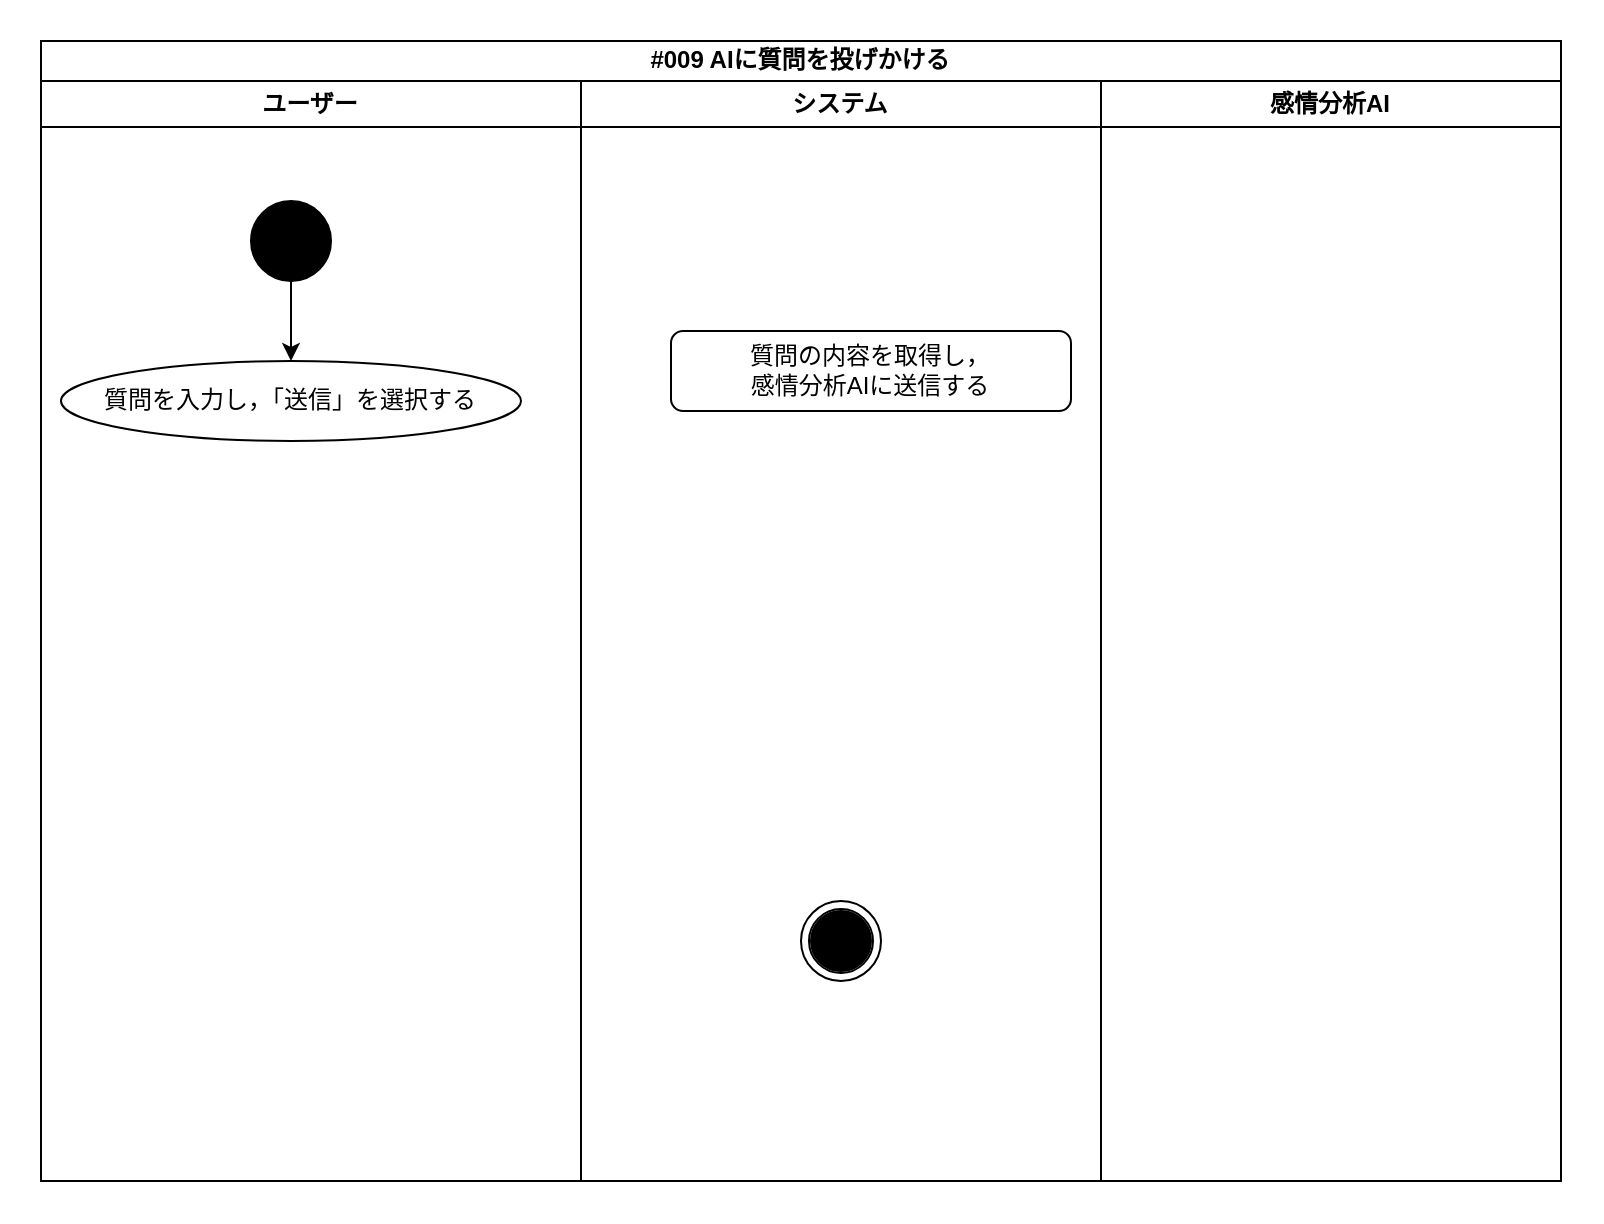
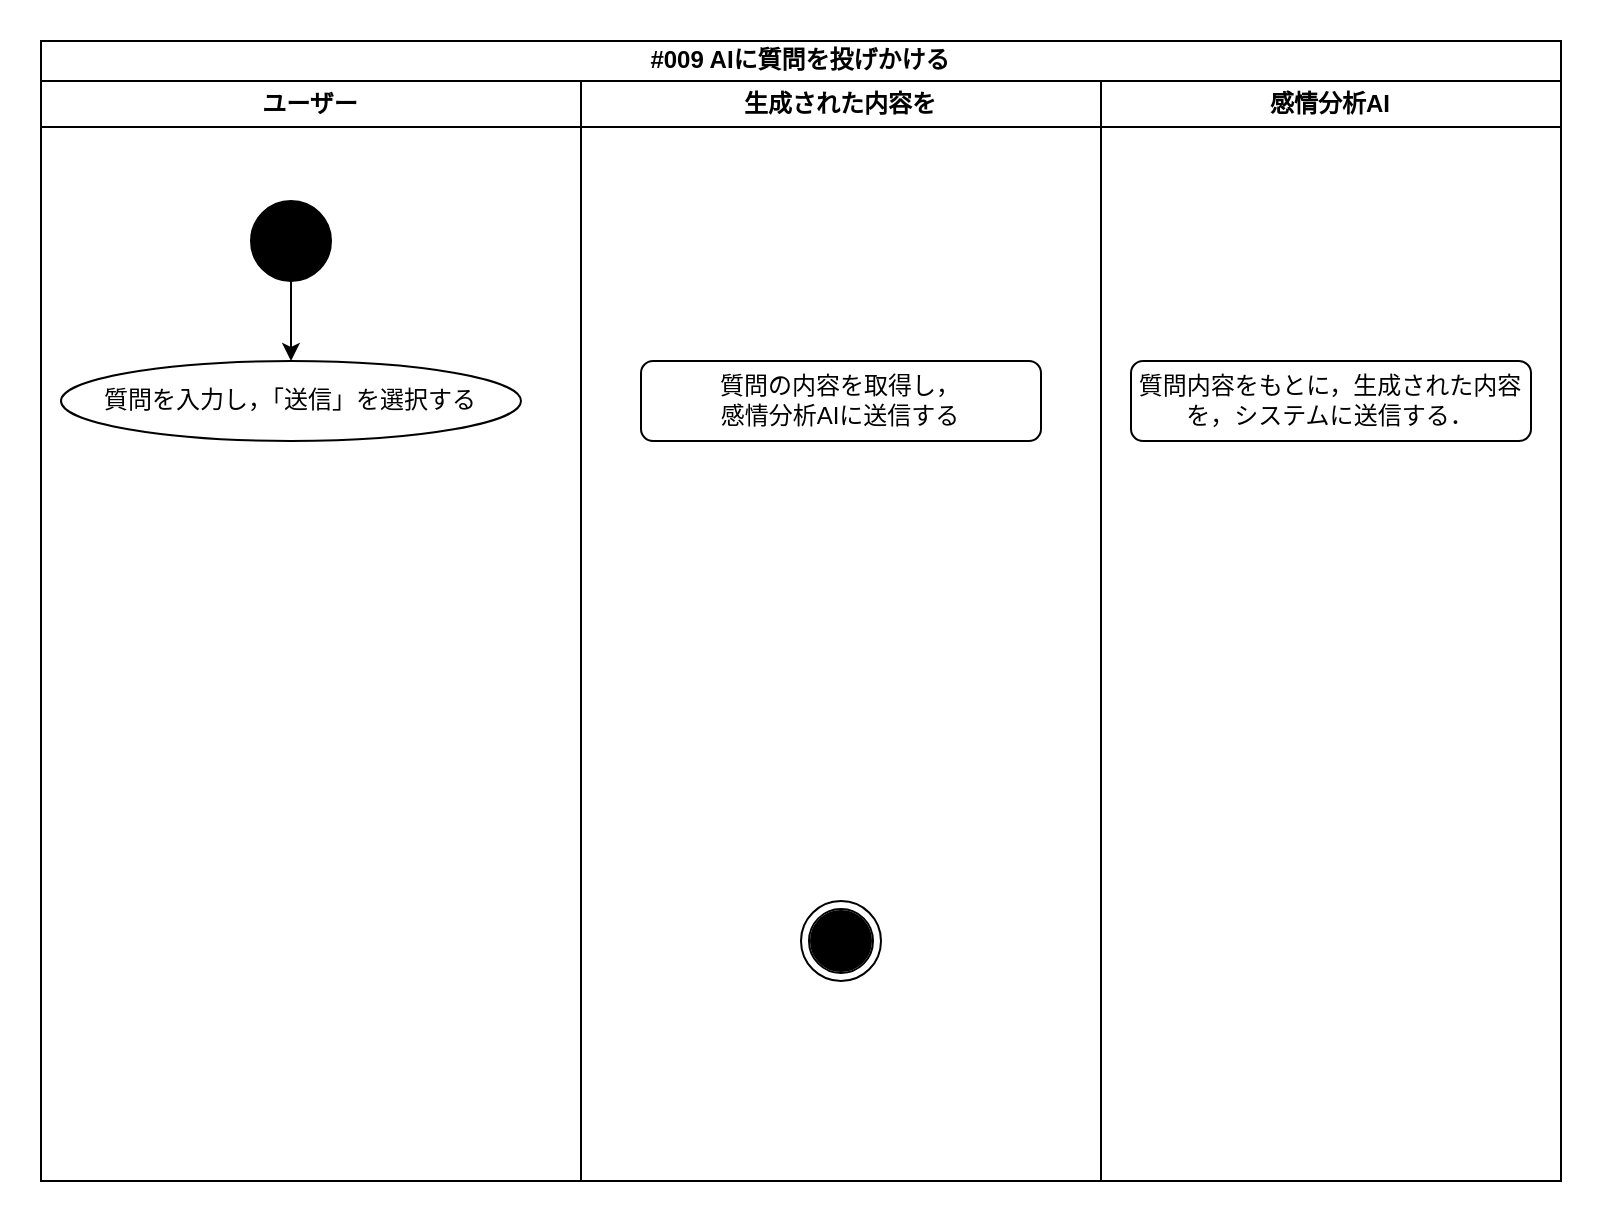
(841, 105) -> (841, 105)
(871, 371) -> (841, 401)
none -> (1331, 401)
